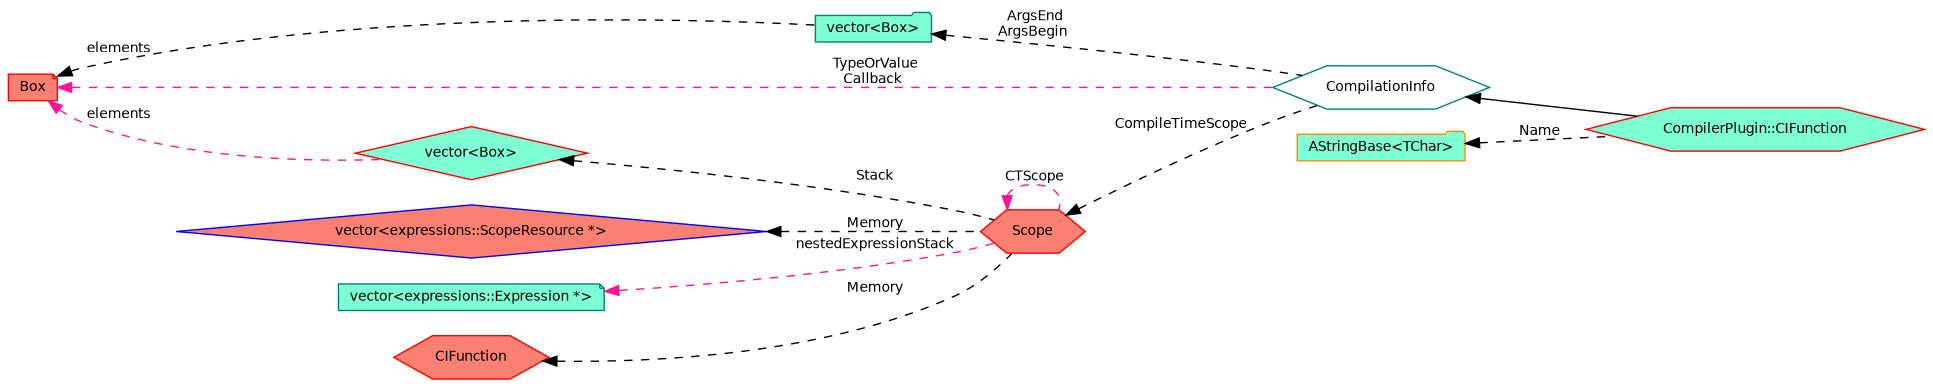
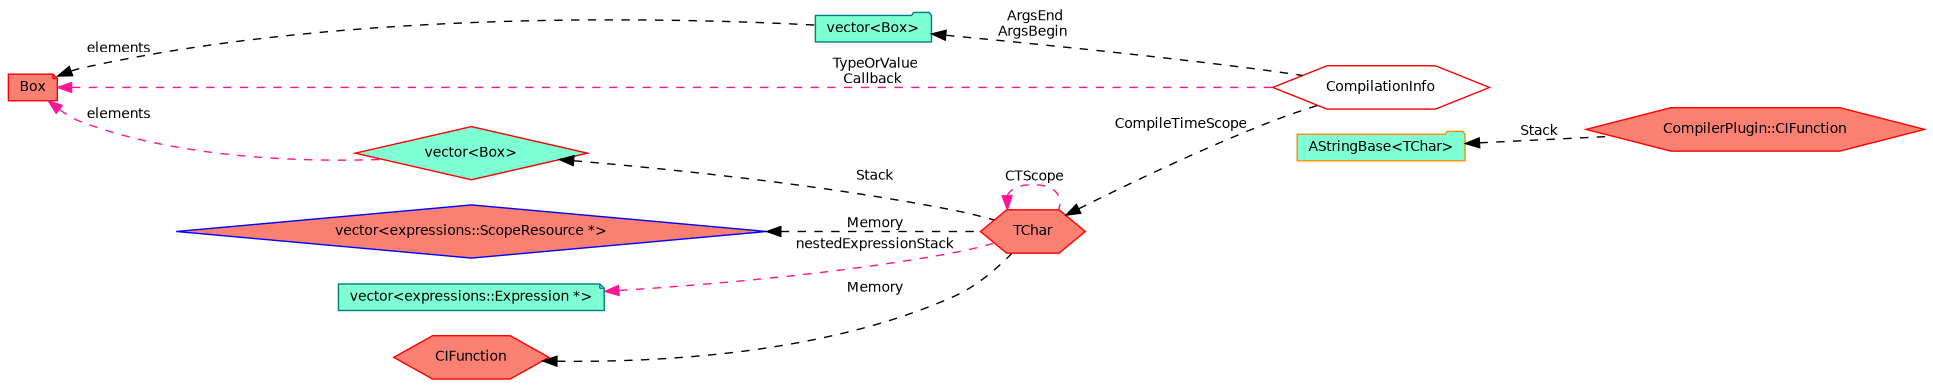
(1381, 87) -> (1381, 87)
(1559, 107) -> none
(1755, 129) -> (1755, 129)
(1538, 131) -> (1538, 131)
(1033, 231) -> (1033, 231)
